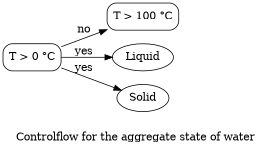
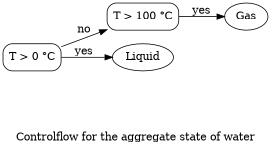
none -> (246, 17)
(143, 98) -> none
